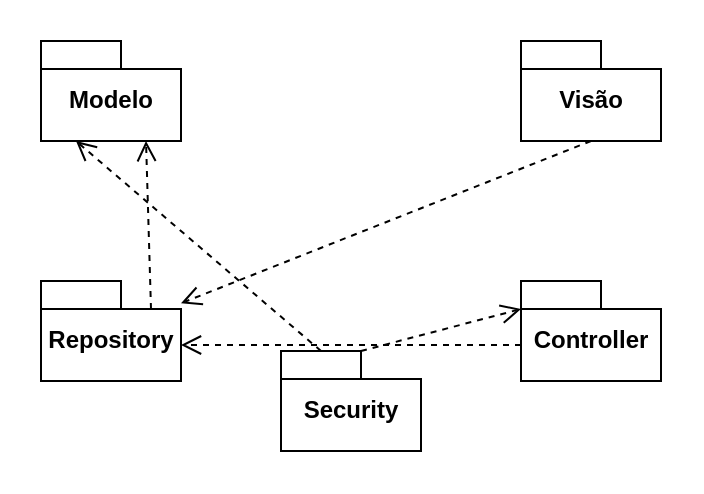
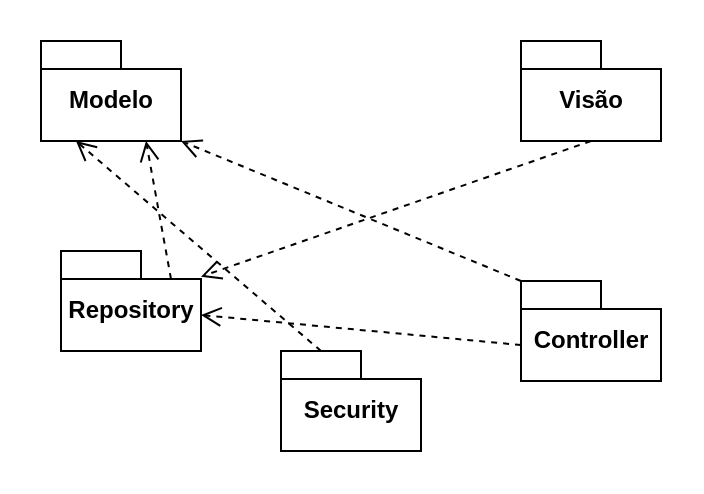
none -> (275, 180)
(472, 322) -> none
(111, 331) -> (131, 301)
